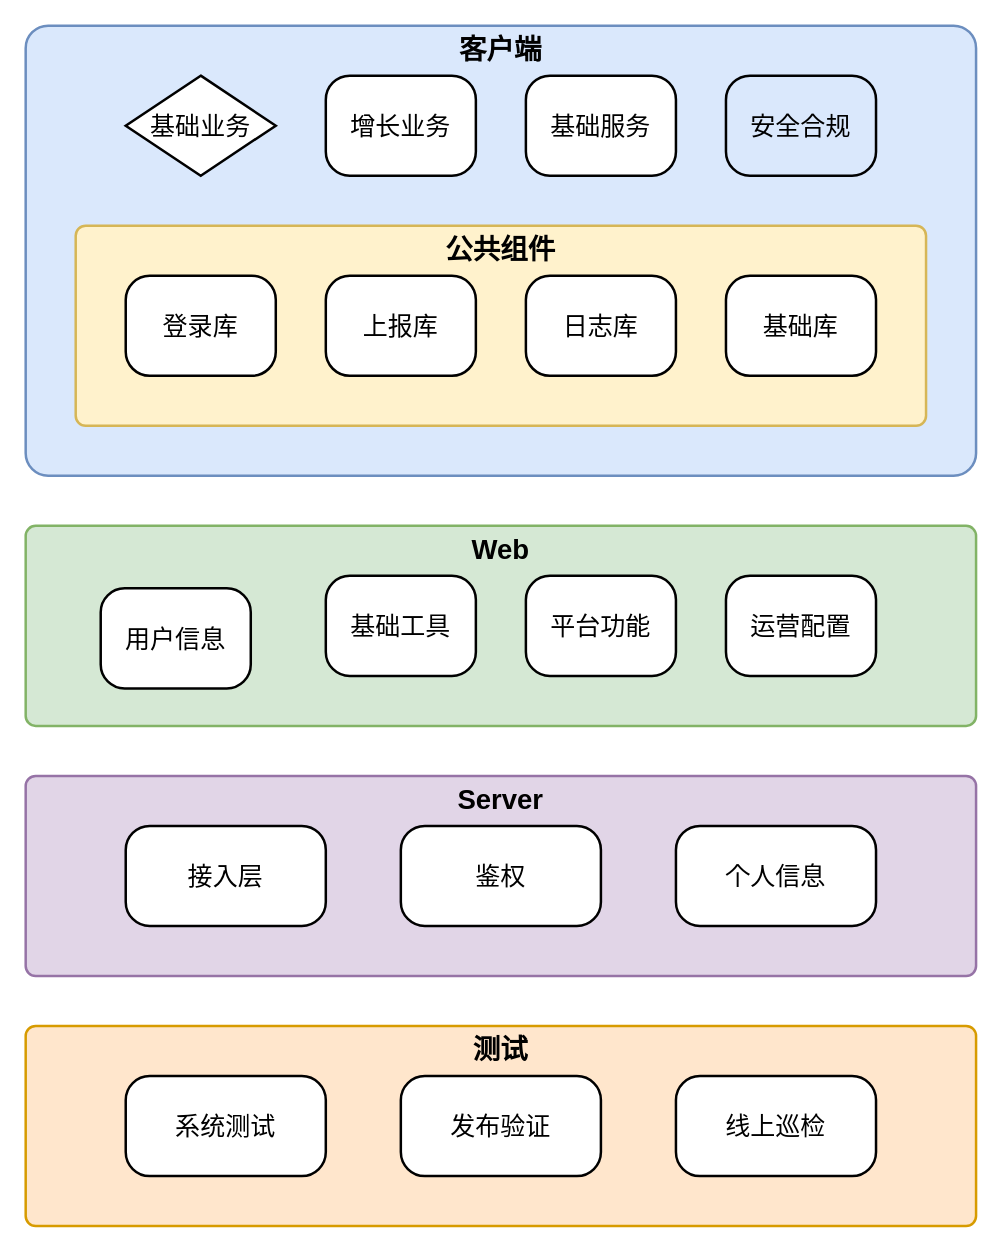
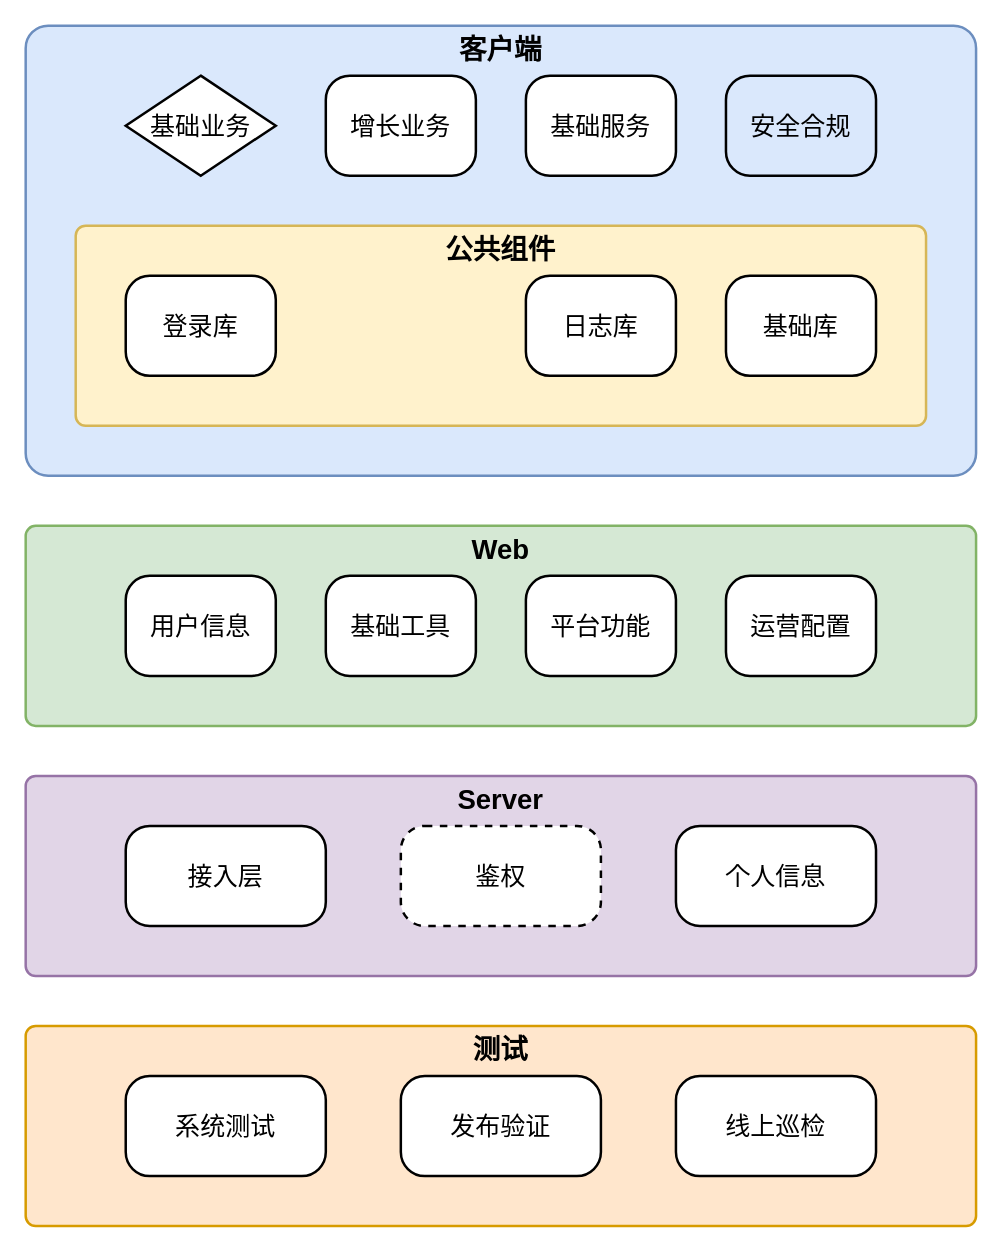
(401, 326) -> none
(176, 638) -> (201, 626)
(501, 876) -> (501, 876)
